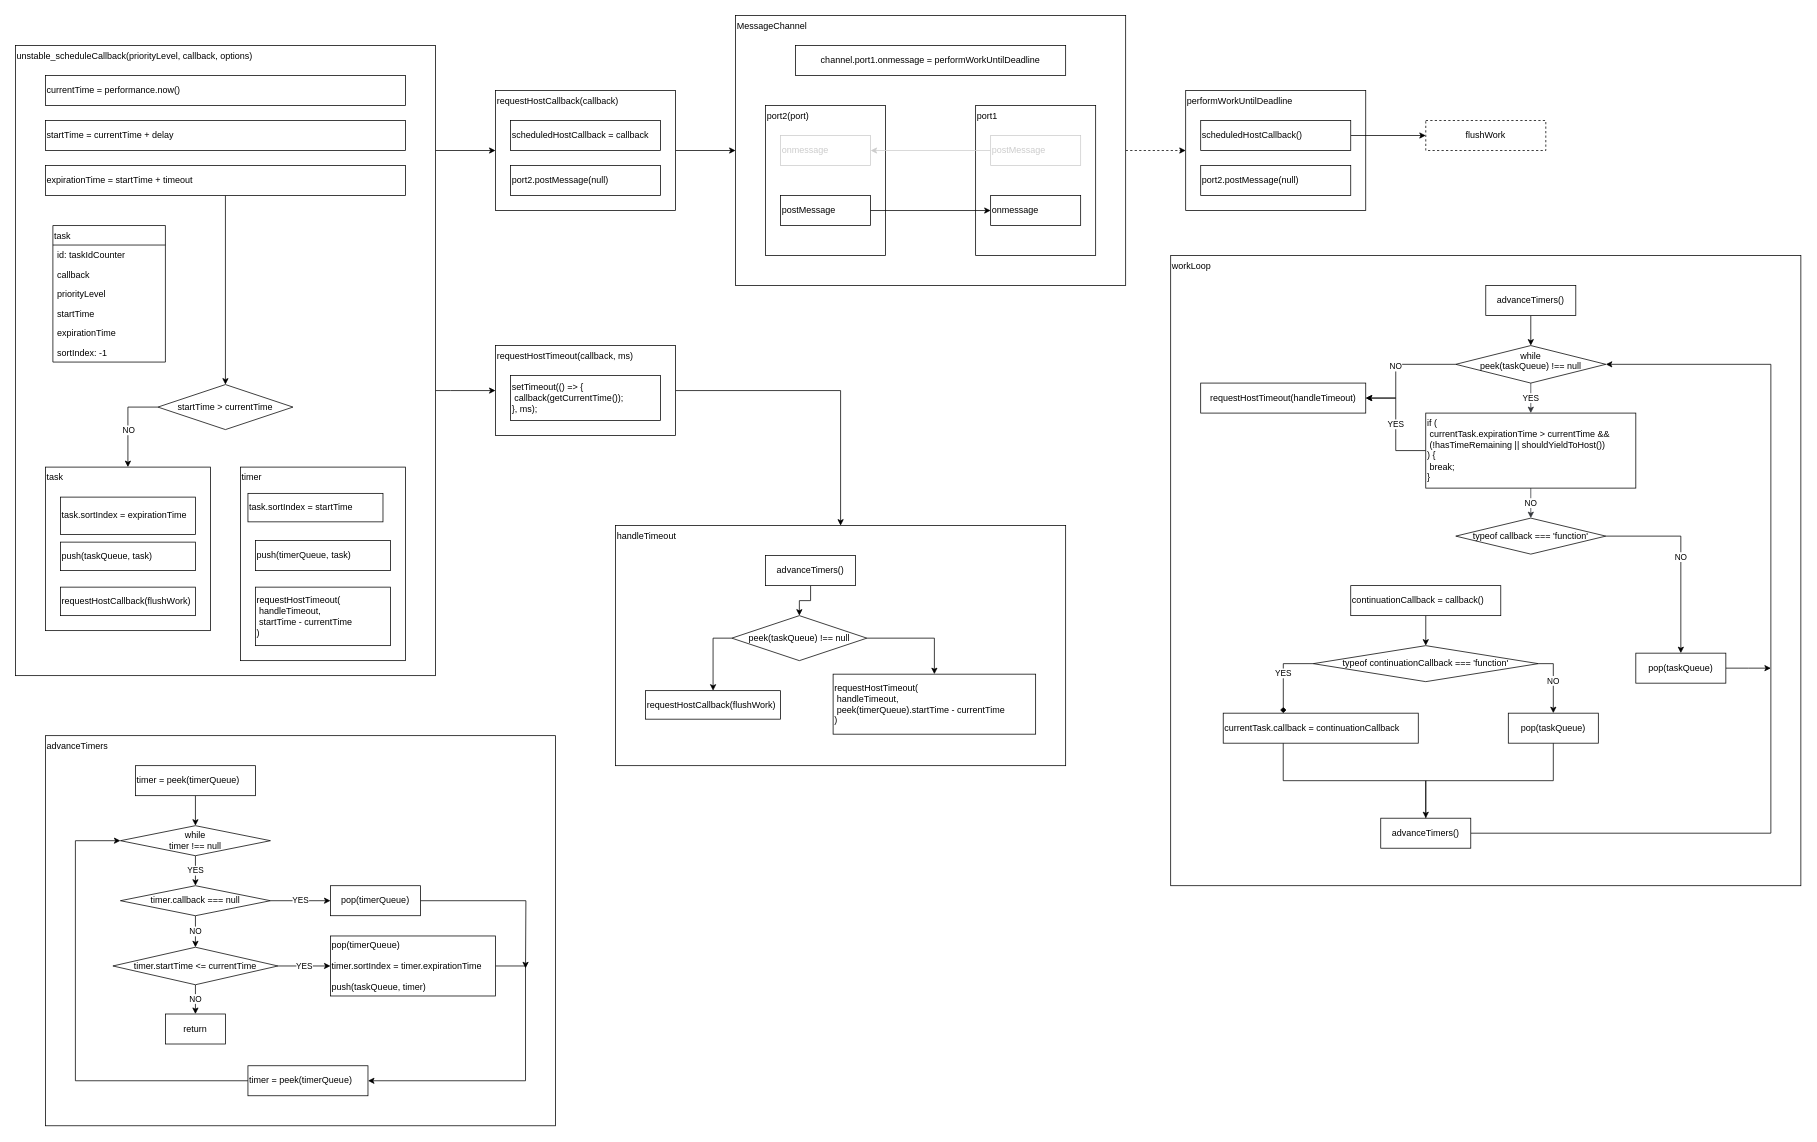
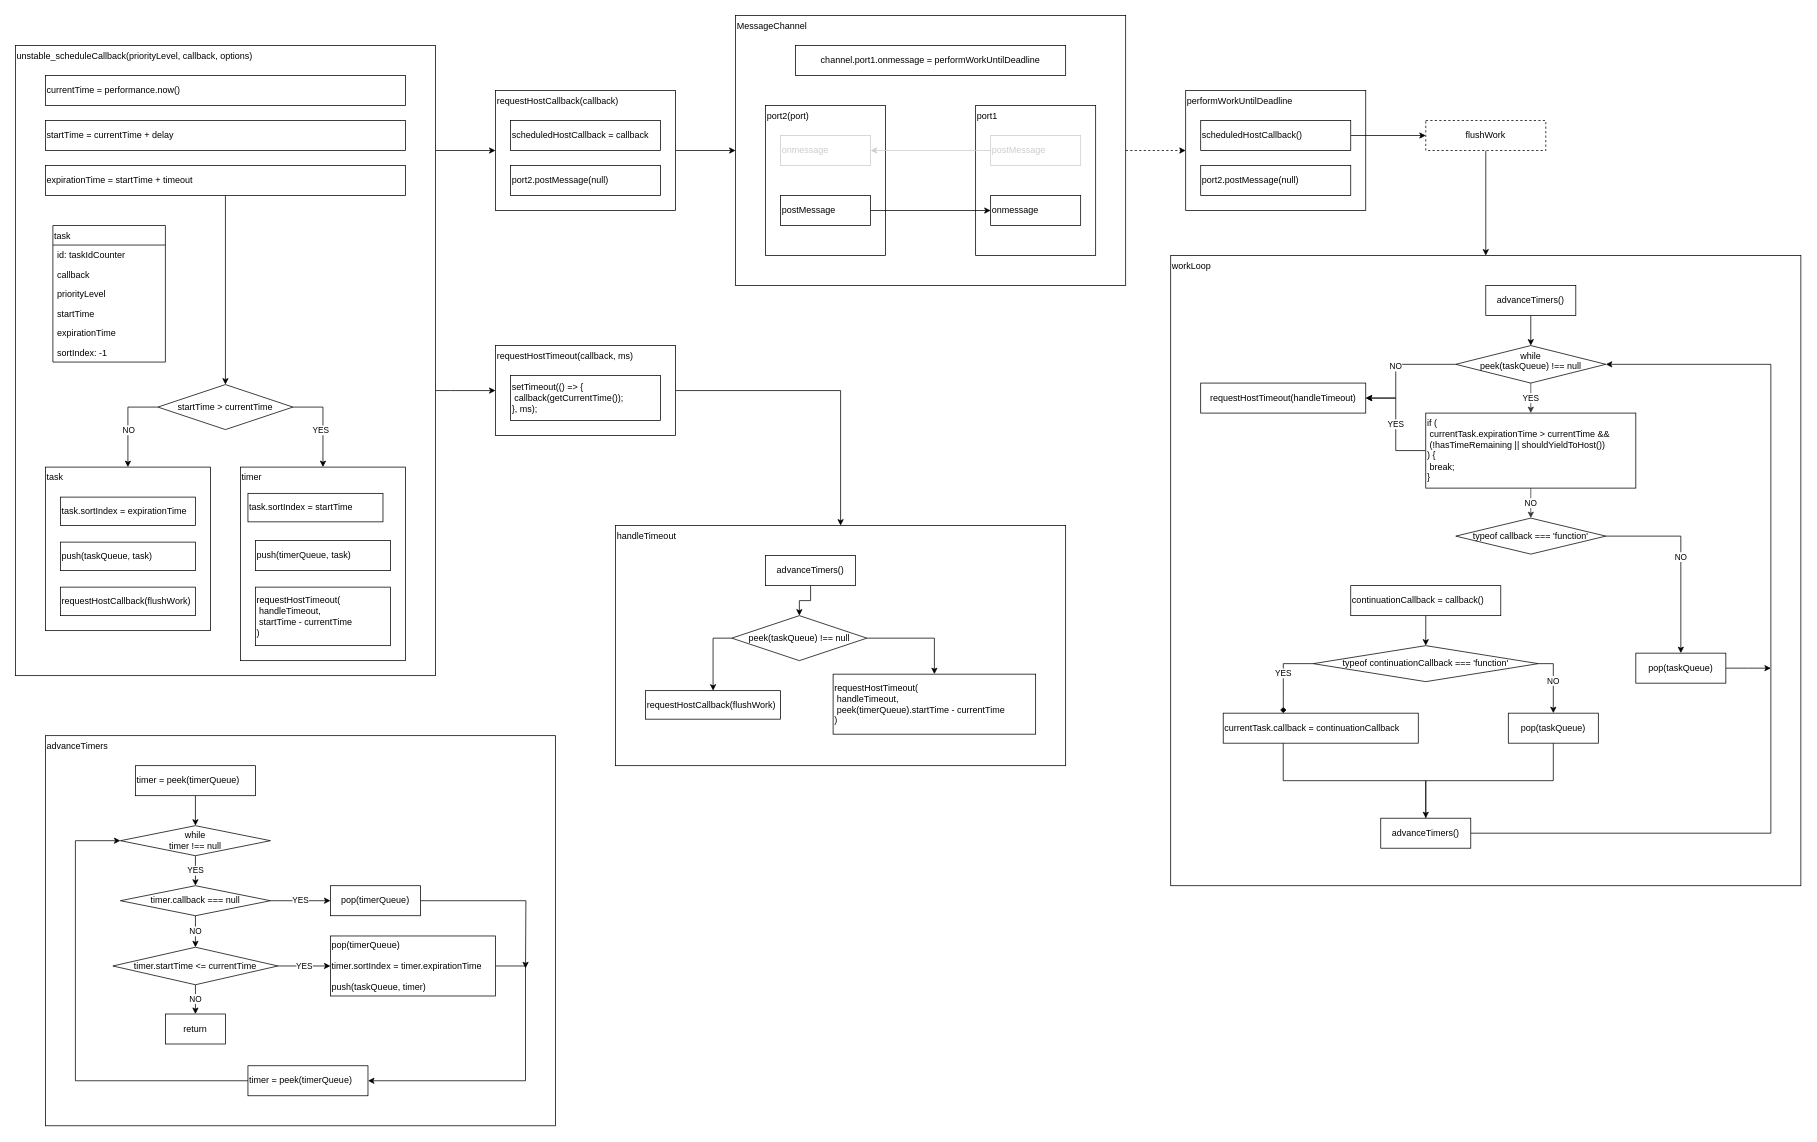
none -> (1485, 200)
none -> (323, 429)
(128, 516) -> (128, 511)
